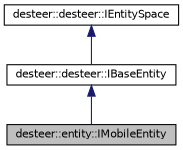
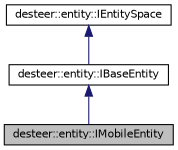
(91, 15) -> (89, 15)
(91, 75) -> (89, 75)
